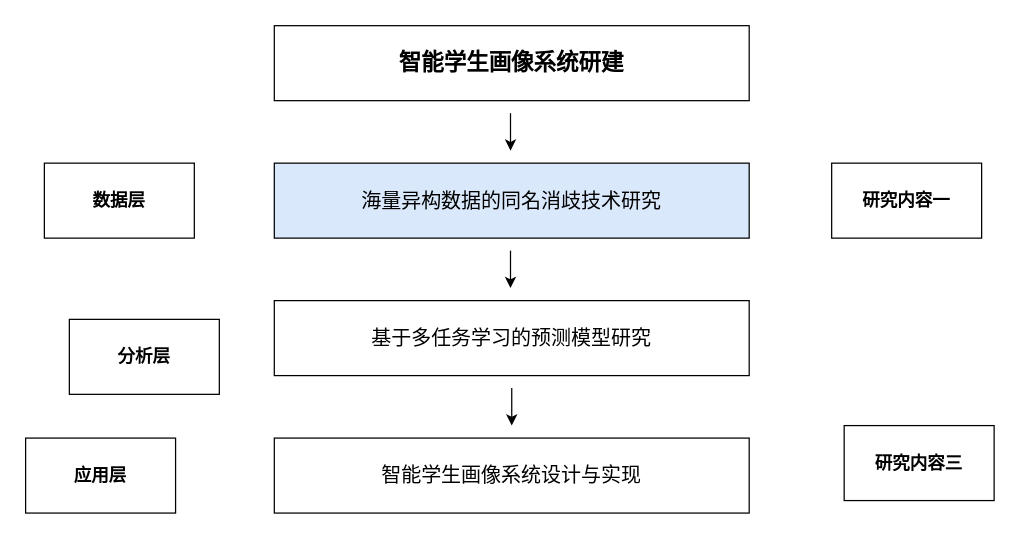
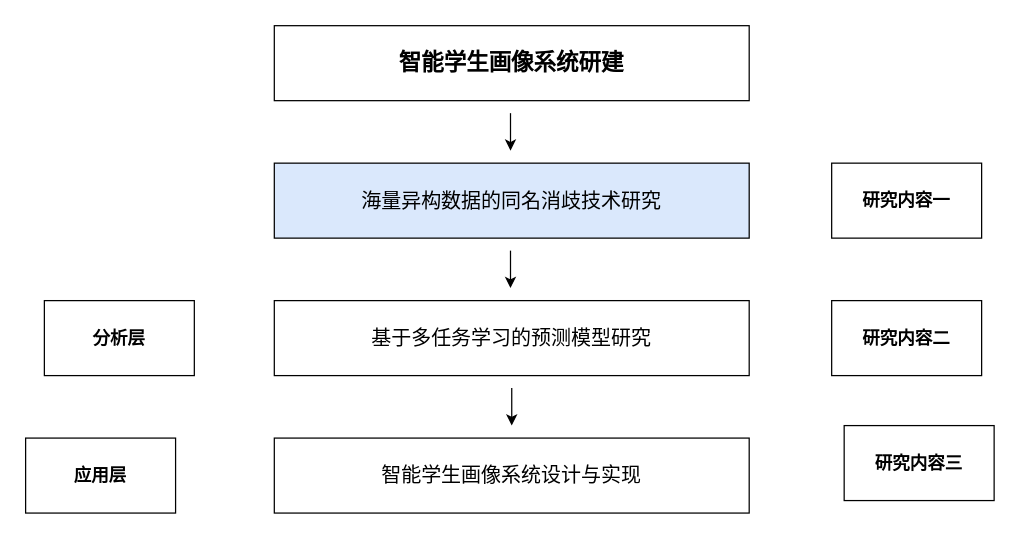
(119, 201) -> none
none -> (907, 338)
(144, 357) -> (119, 338)
